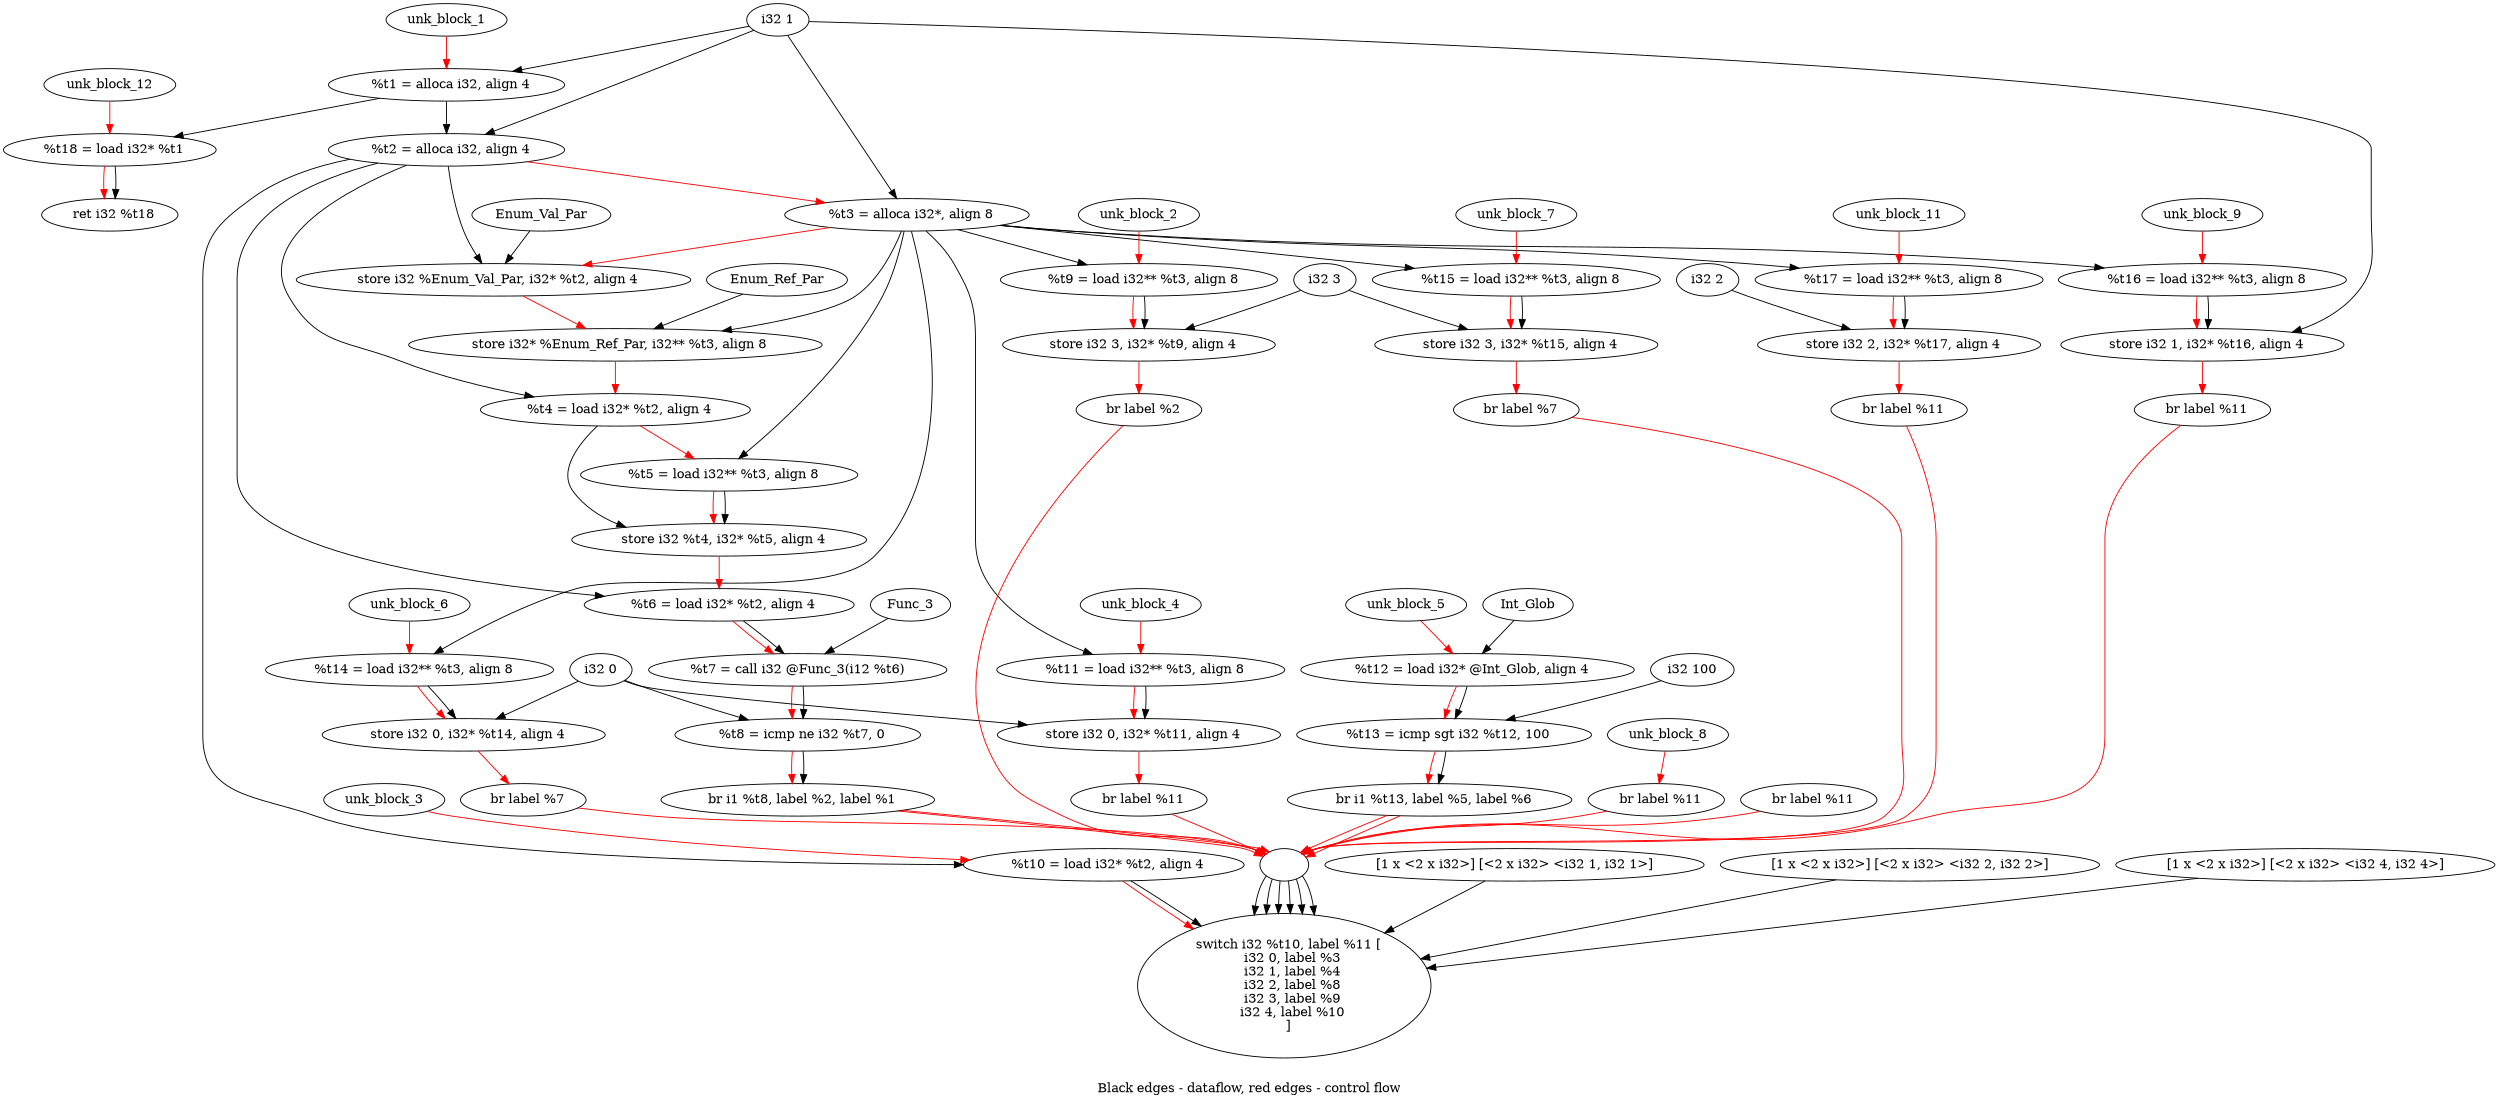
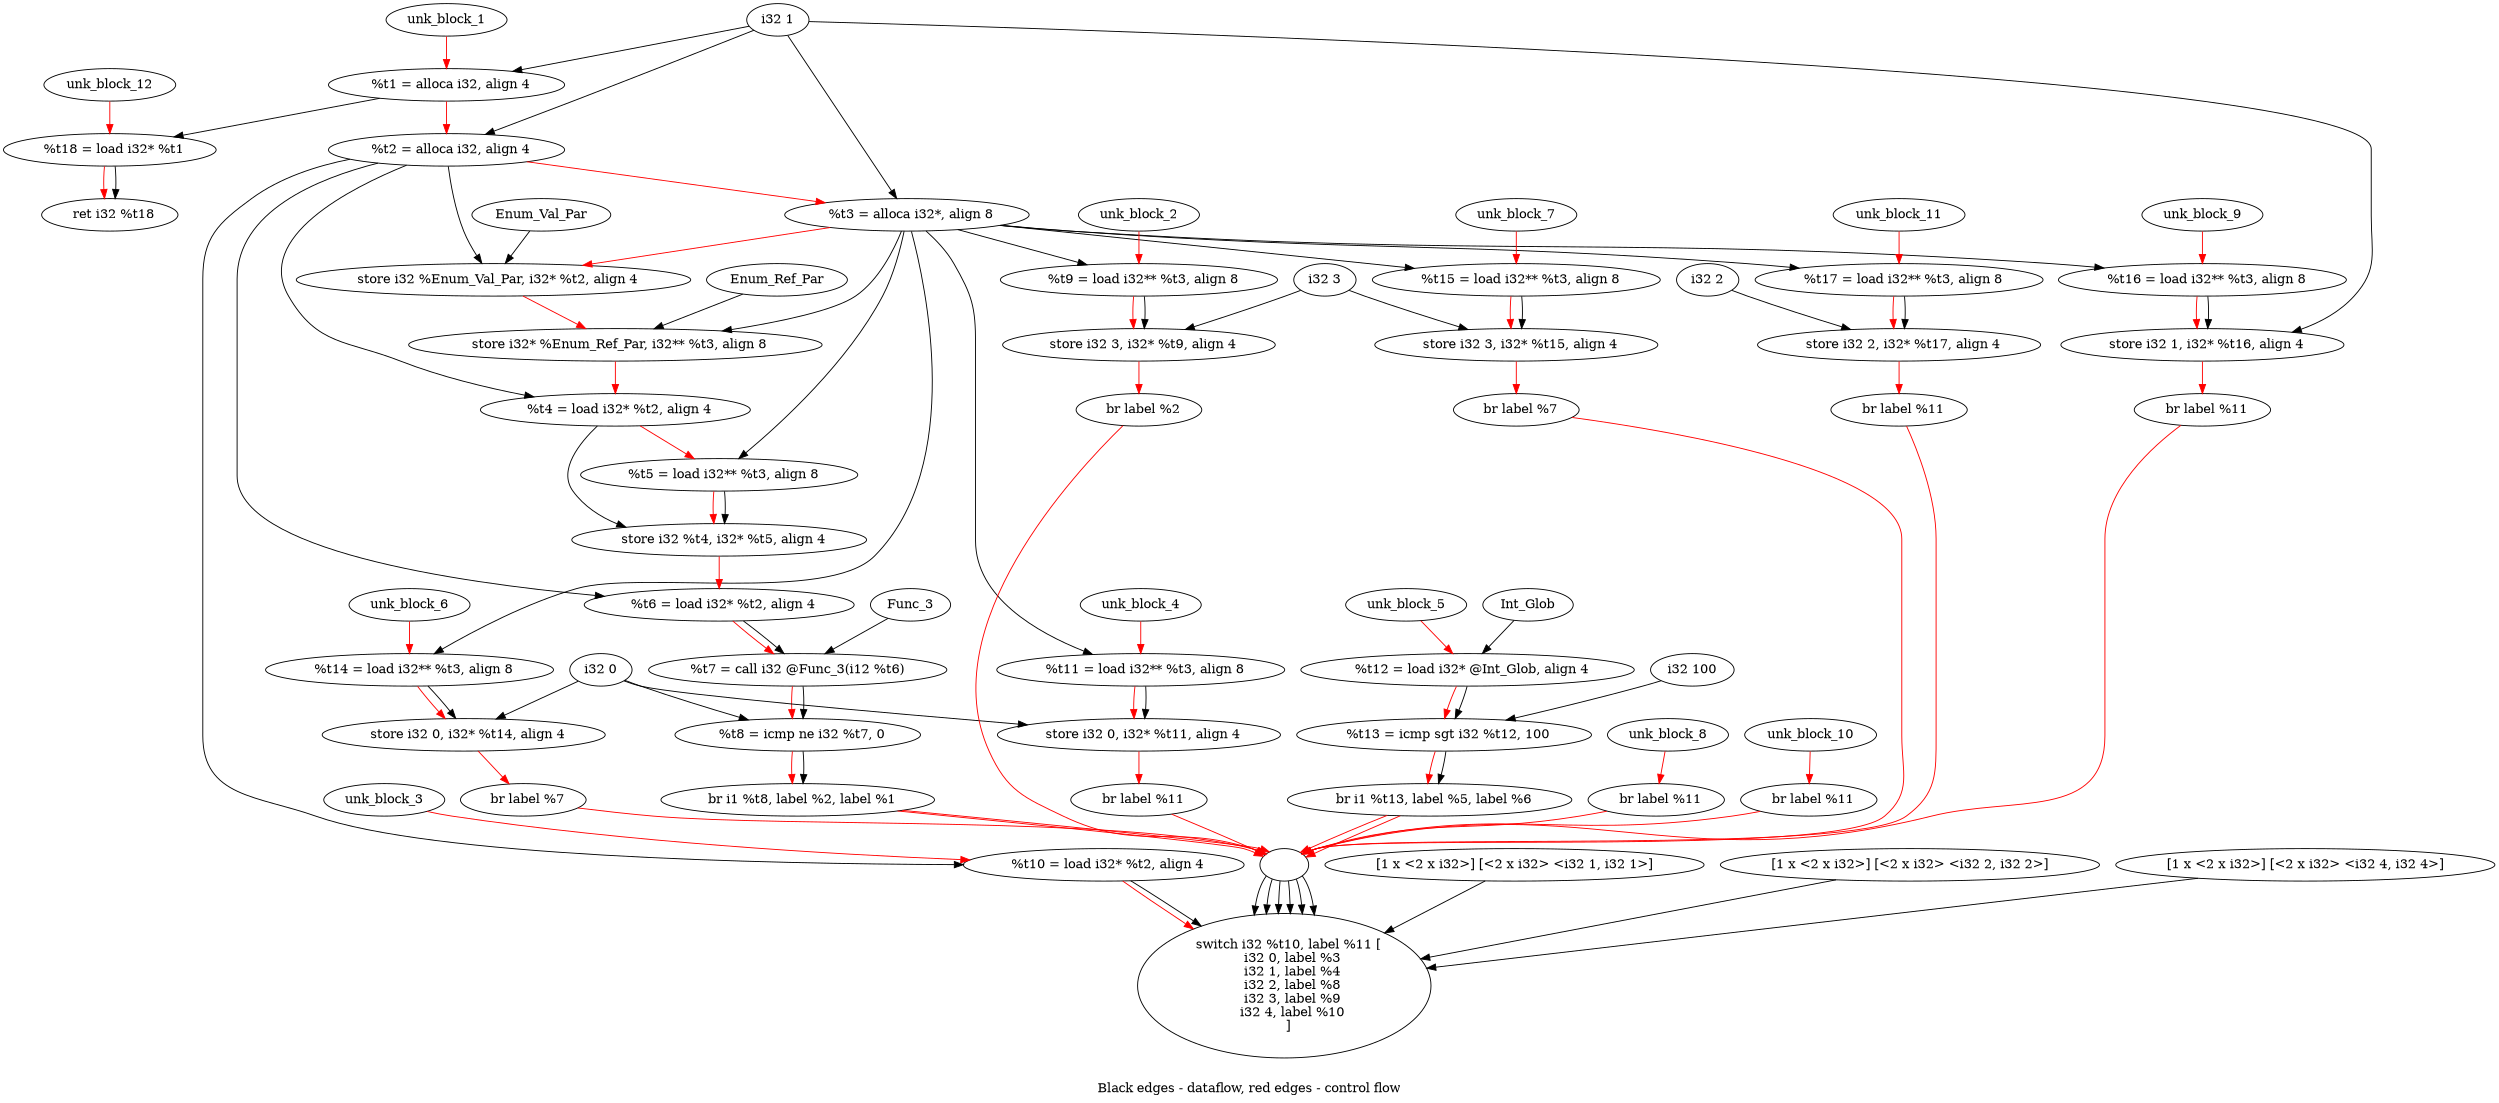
(447, 113) -> (447, 113)
none -> (1811, 735)
